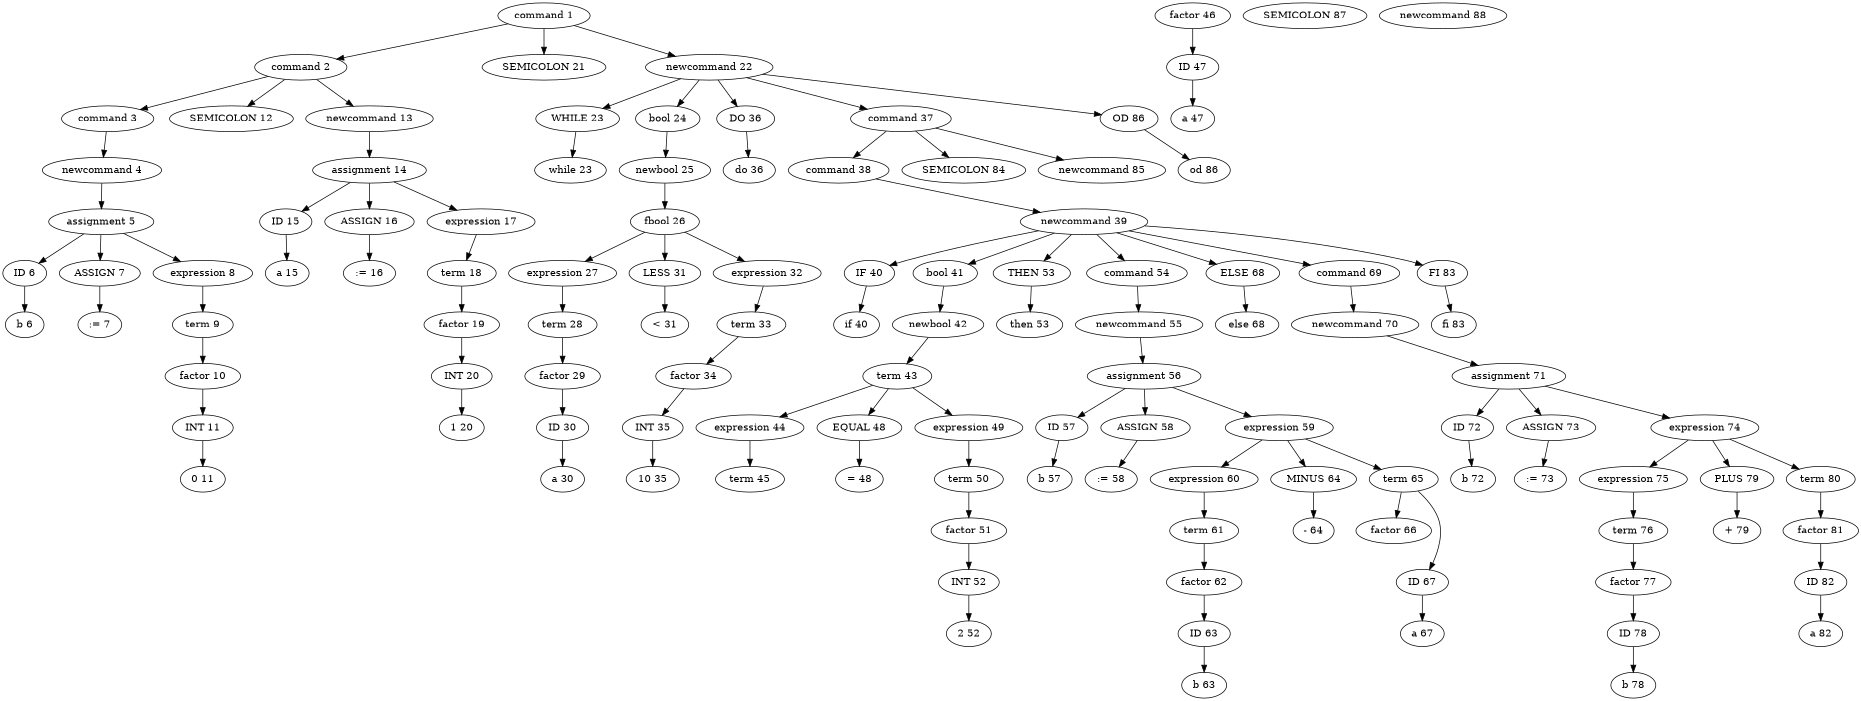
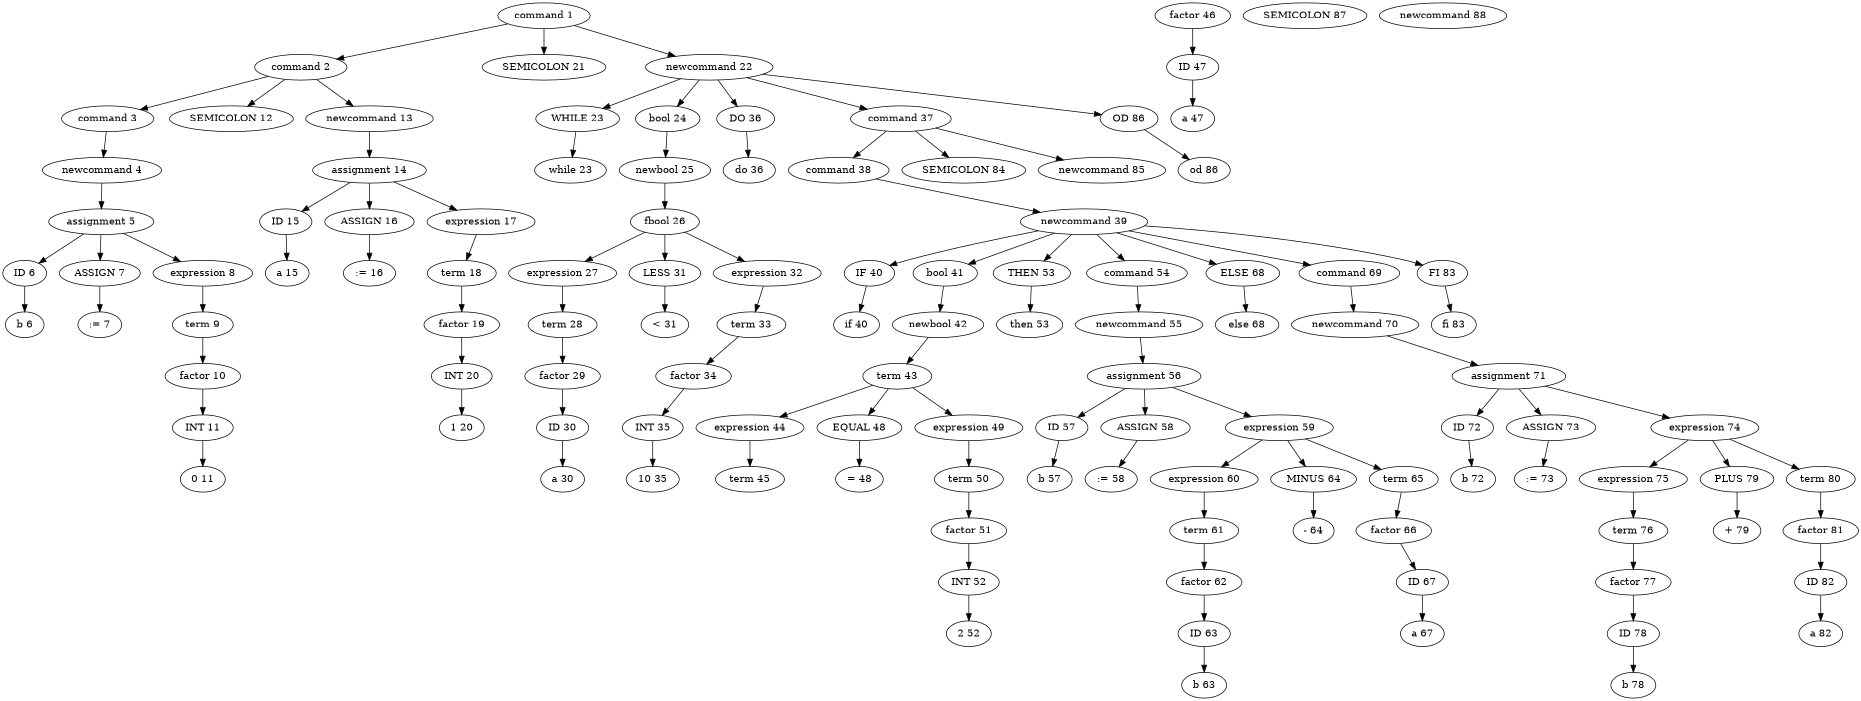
(1440, 524) -> (1406, 553)
